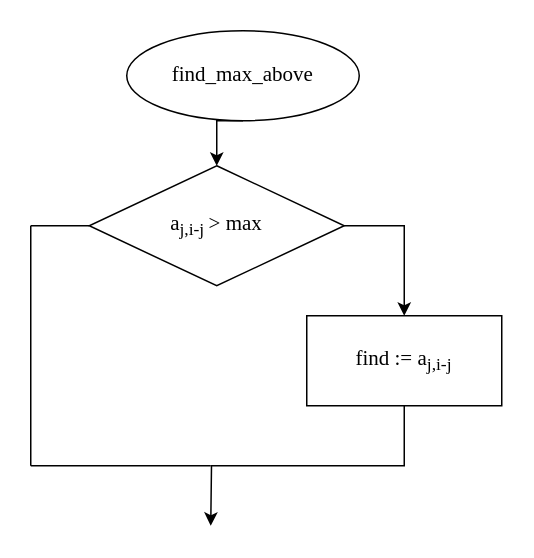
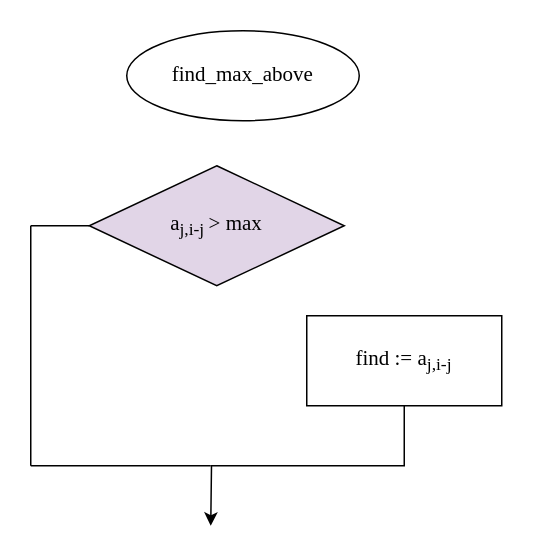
(217, 133) -> none
(217, 226) -> (217, 226)
(404, 236) -> none
